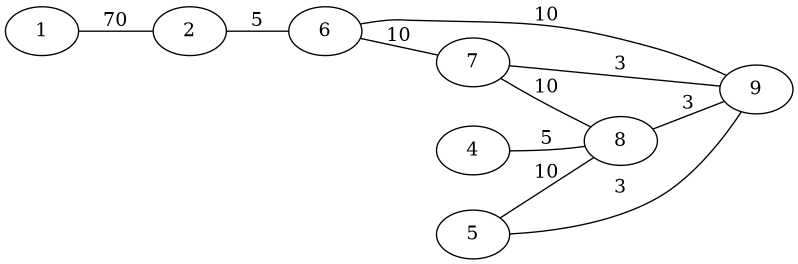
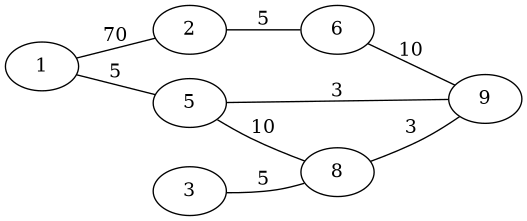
(473, 62) -> none
none -> (116, 85)
(473, 150) -> (190, 191)
